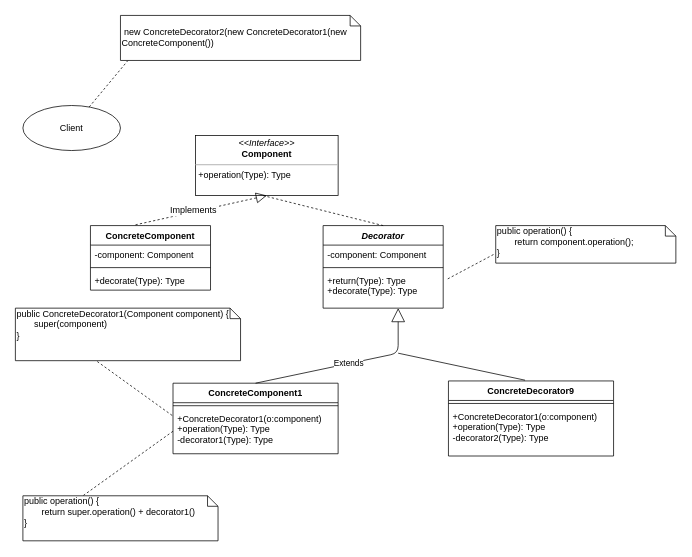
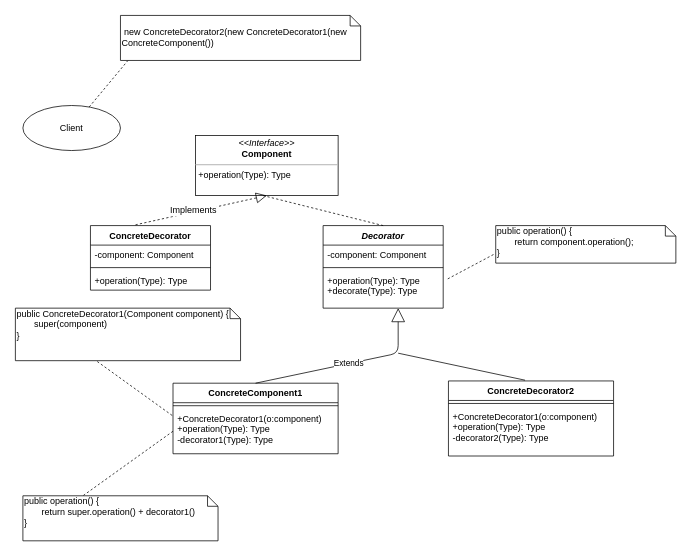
(150, 236) -> (150, 236)
(145, 281) -> (146, 281)
(373, 281) -> (379, 281)
(530, 391) -> (530, 391)
